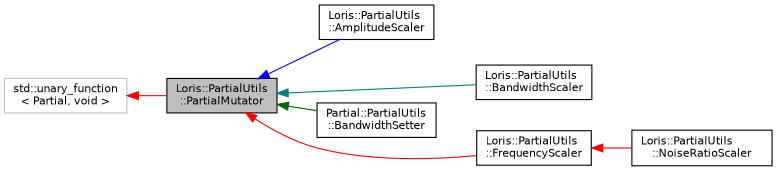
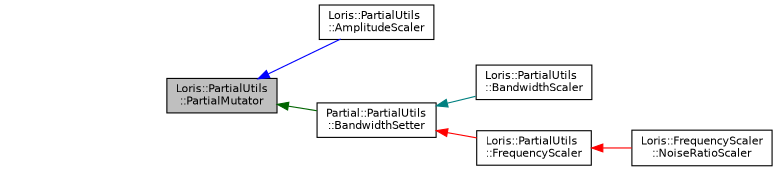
(382, 89) -> (462, 100)
(66, 96) -> none
(702, 148) -> (702, 148)
(362, 156) -> (462, 135)
